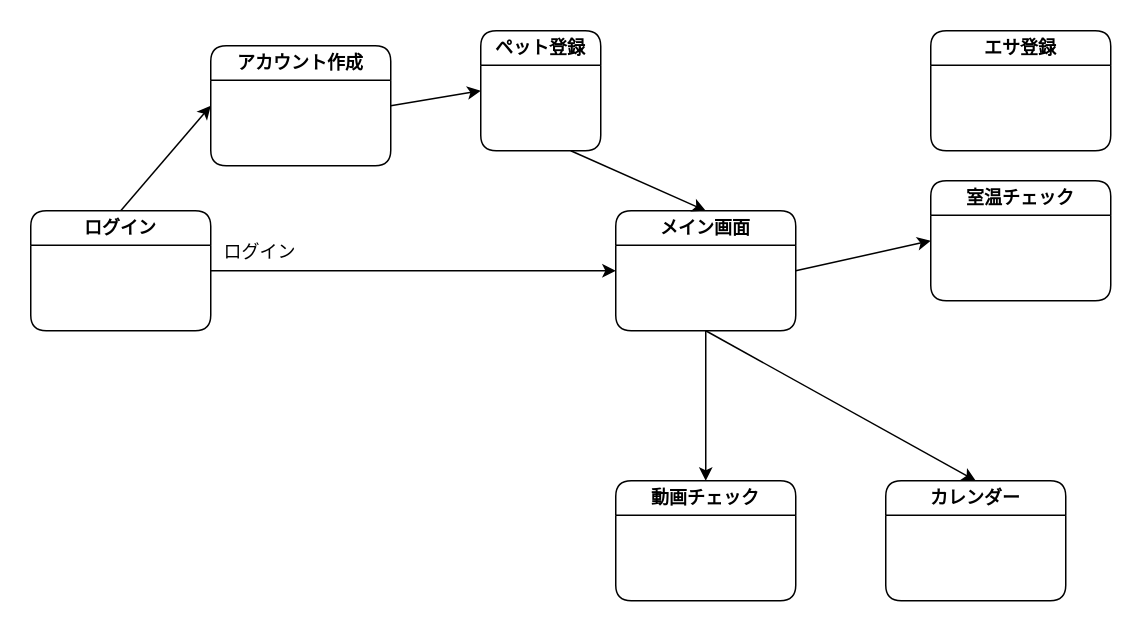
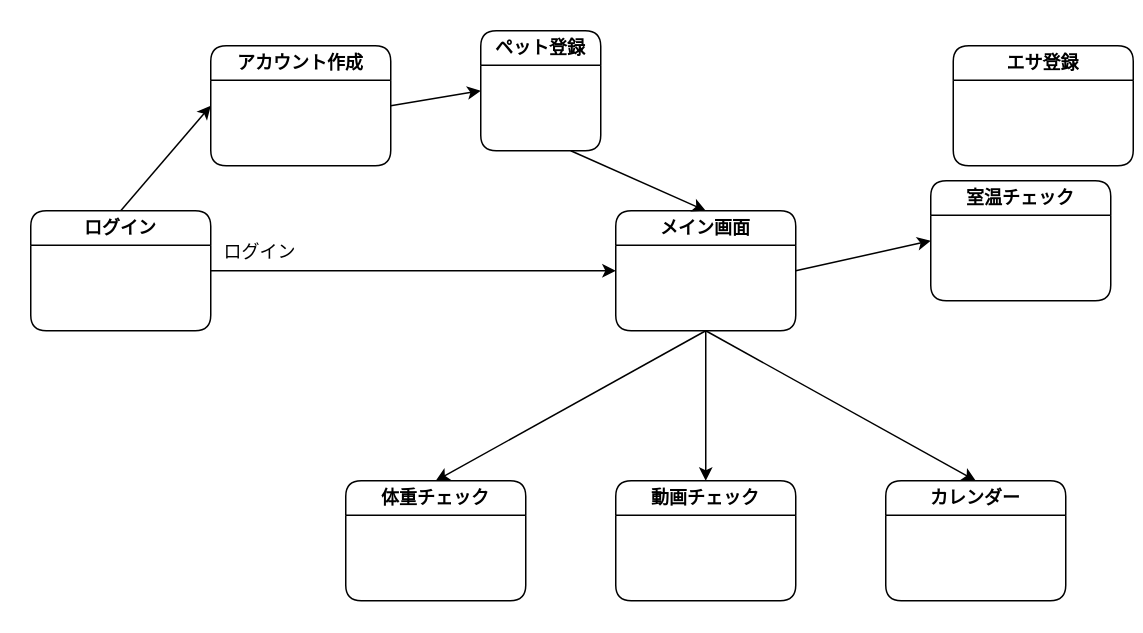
(1021, 91) -> (1043, 106)
none -> (574, 404)
none -> (436, 541)
